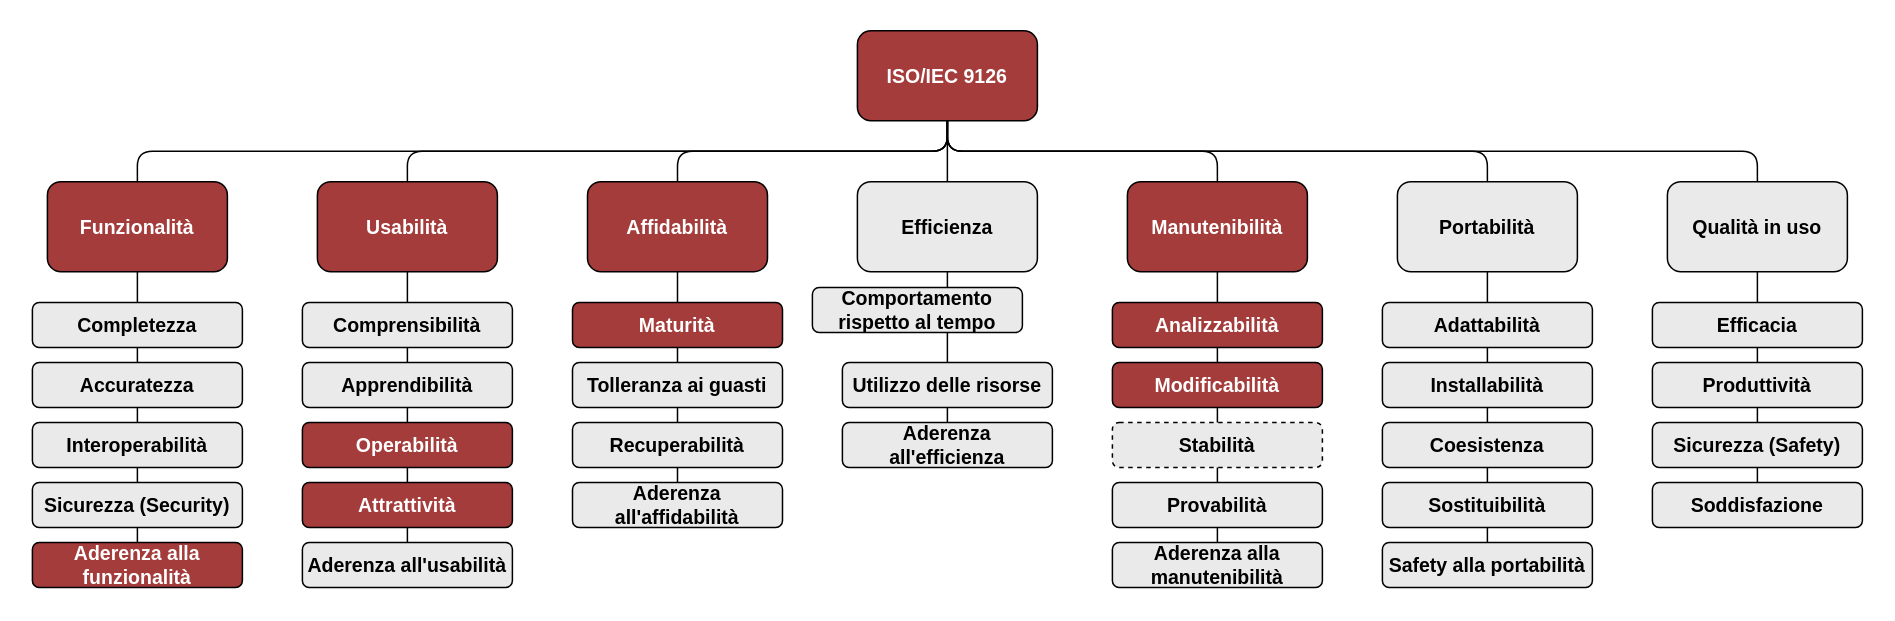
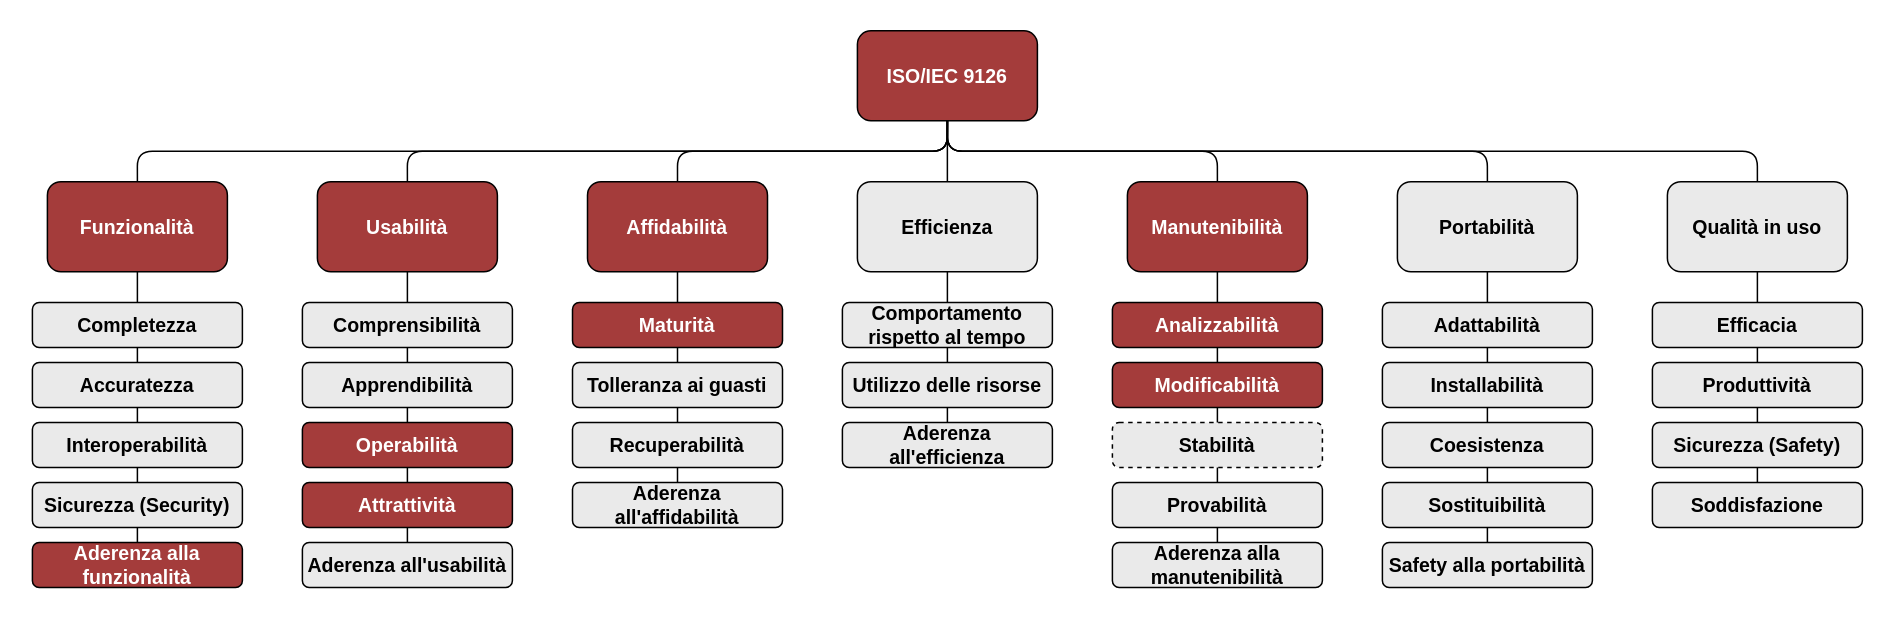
(917, 310) -> (947, 325)
